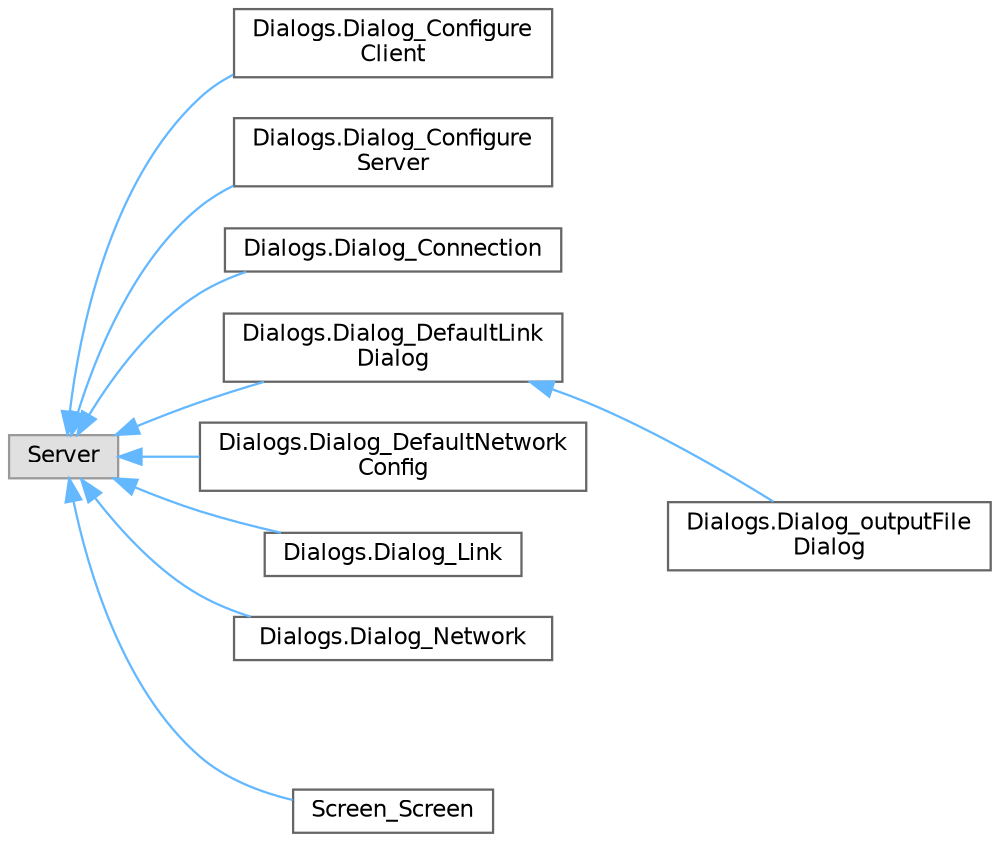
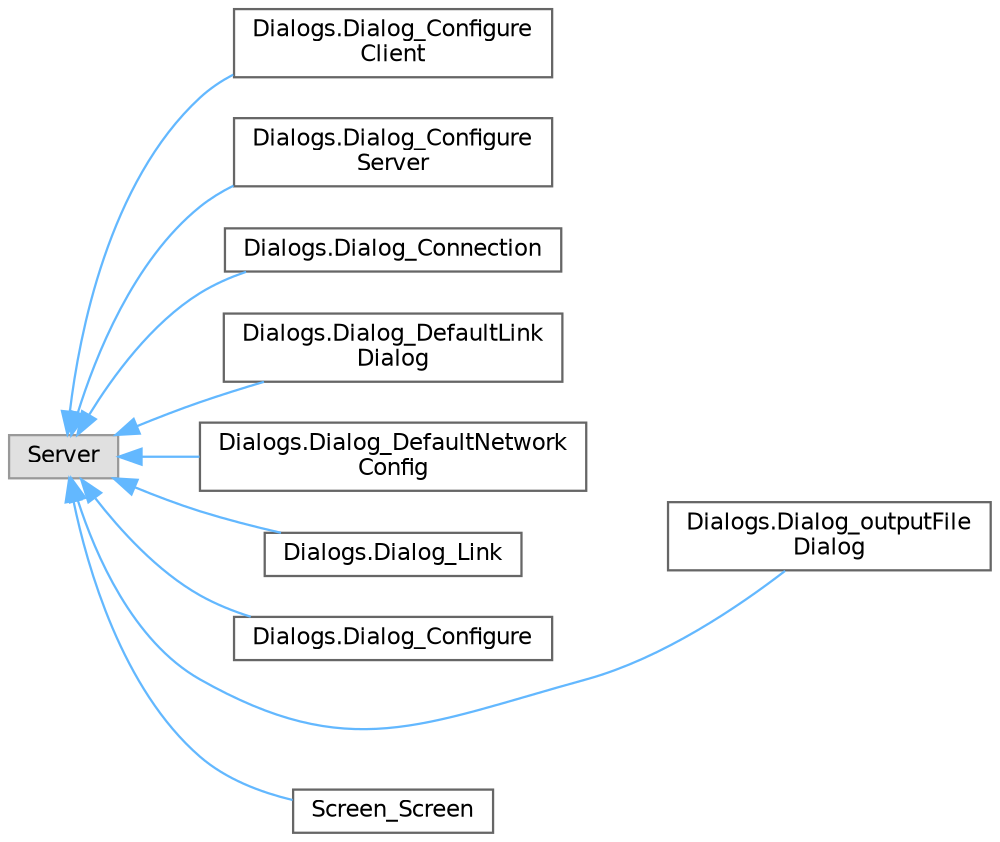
(666, 440) -> (395, 727)
(393, 638) -> (393, 638)
